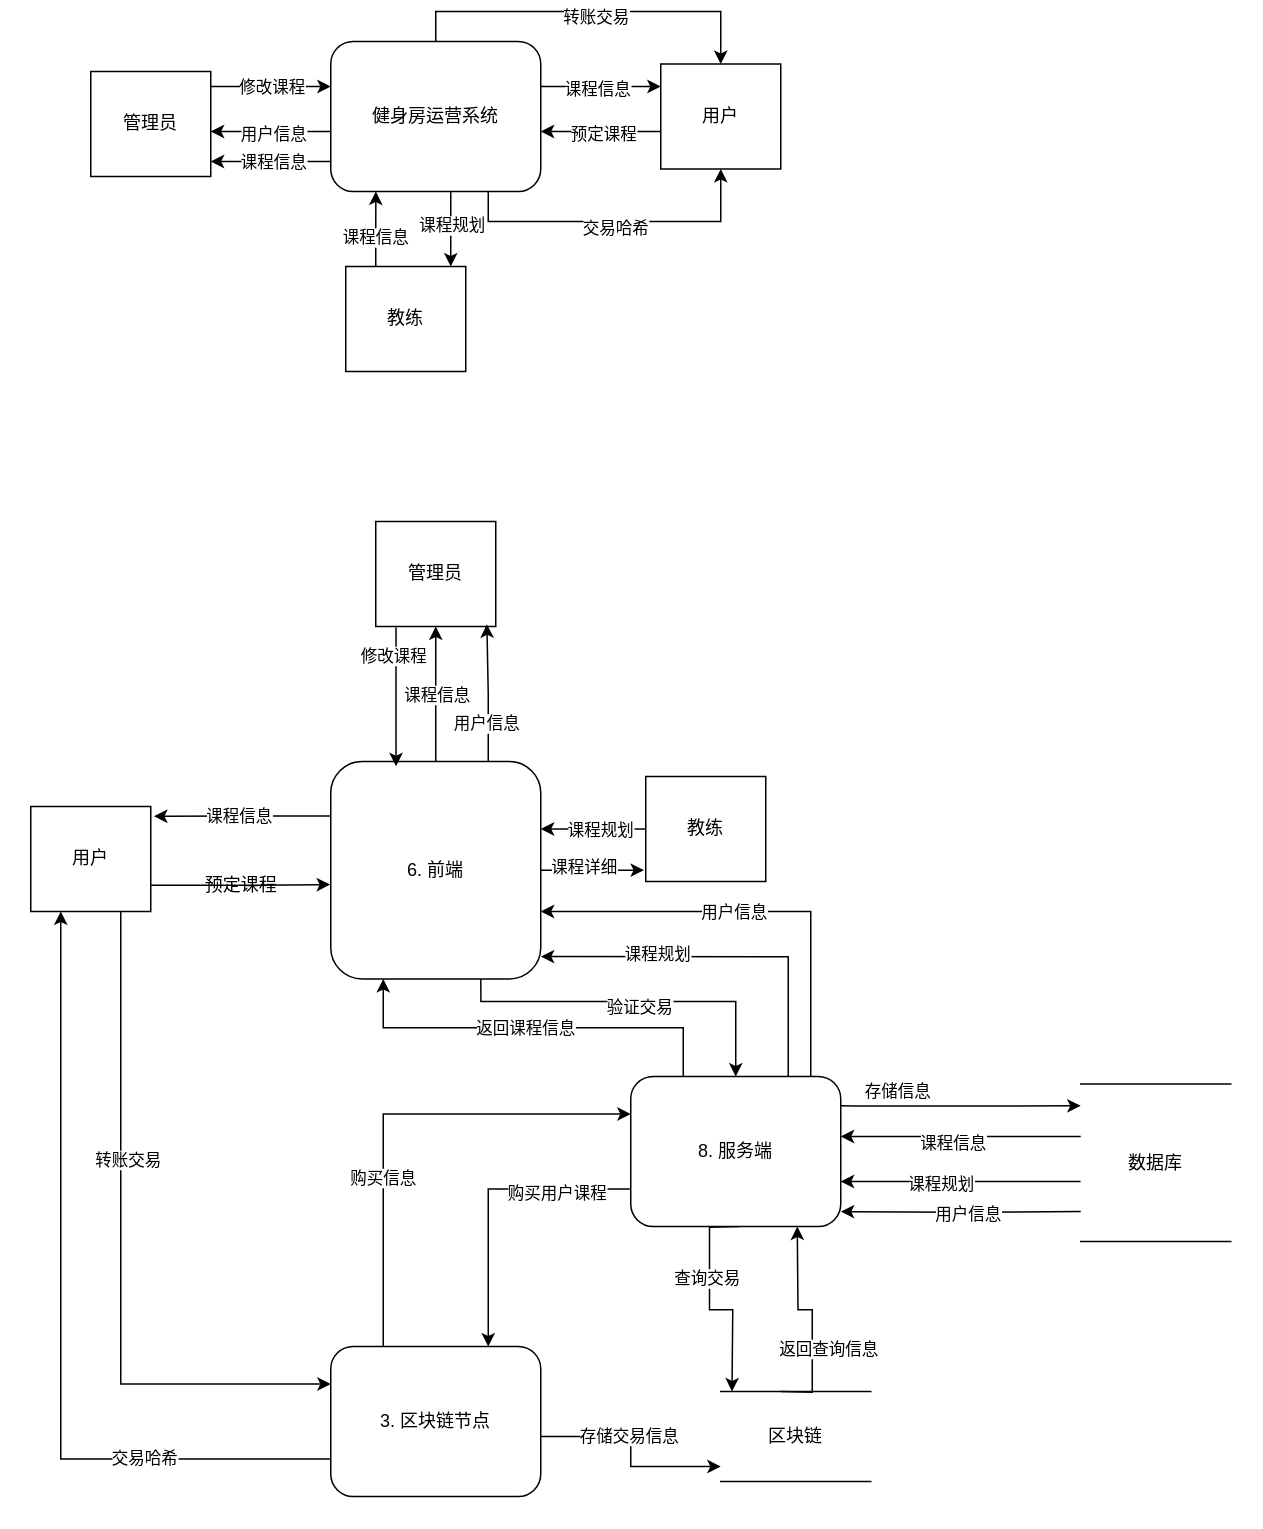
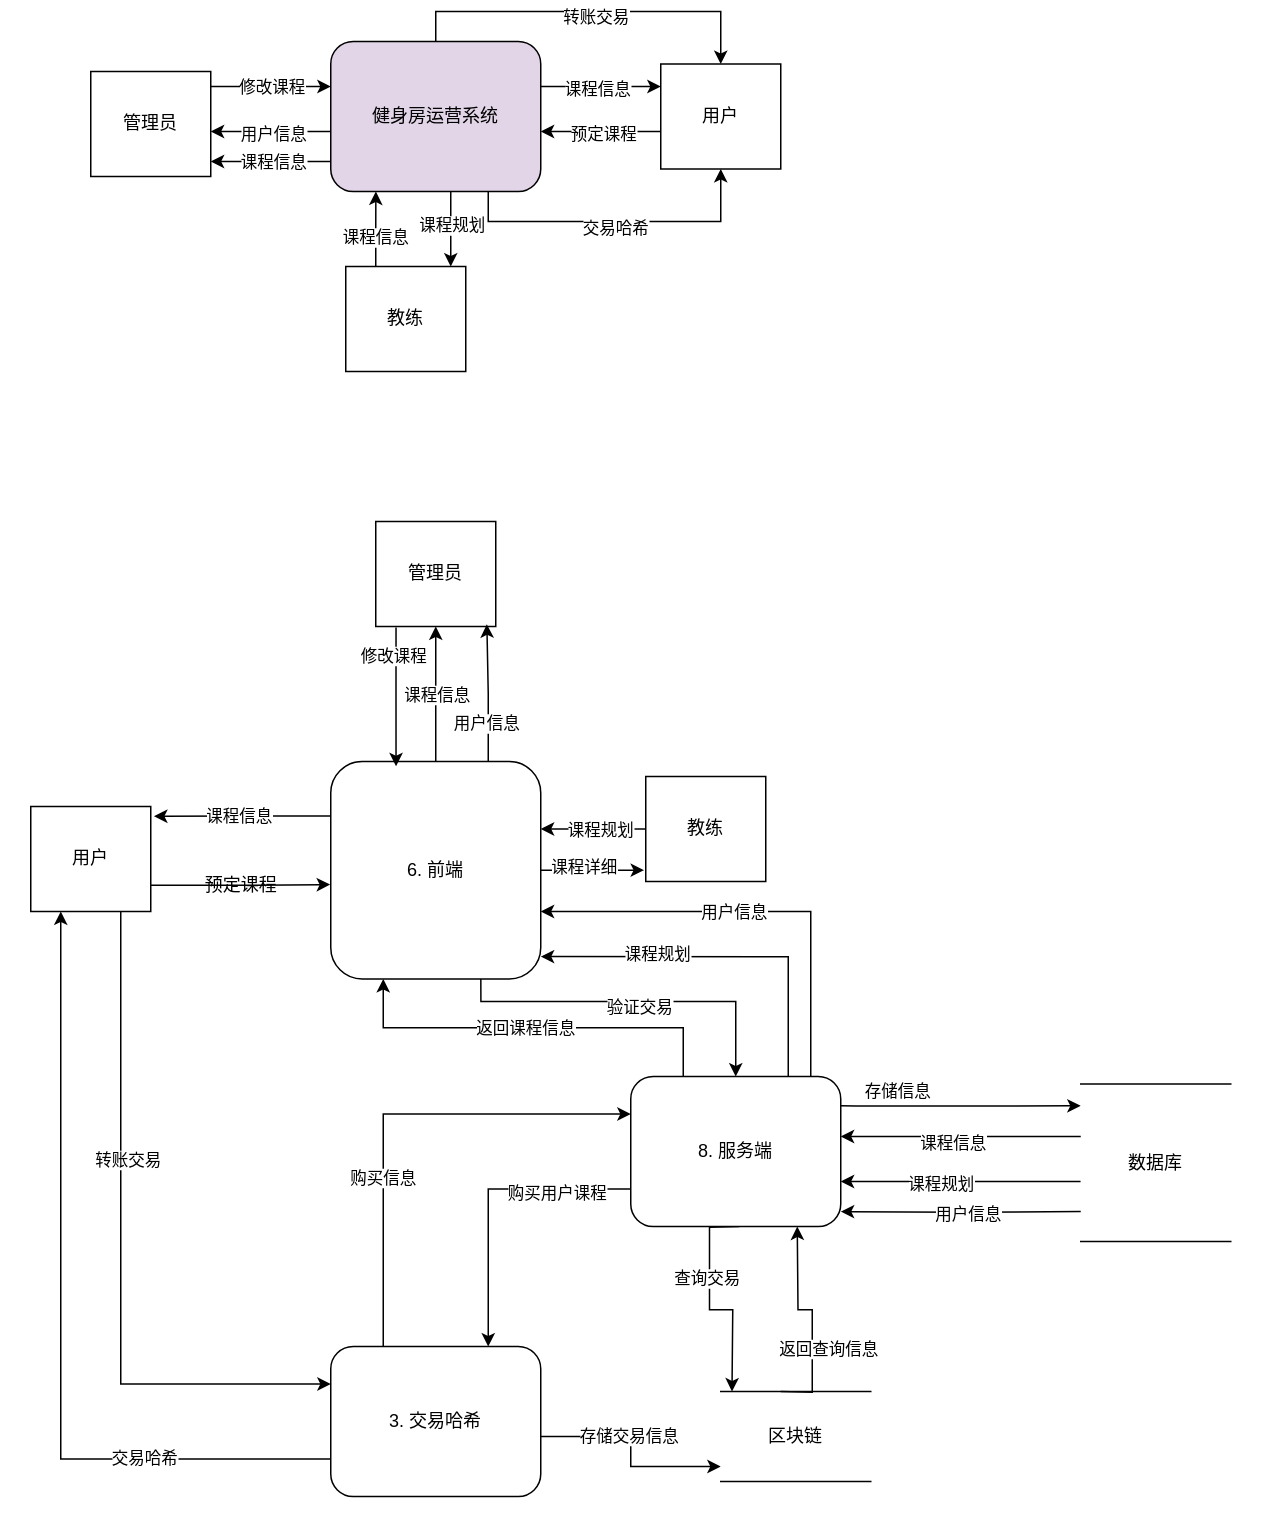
(436, 116) -> (436, 116)
(436, 1421) -> (436, 1421)
